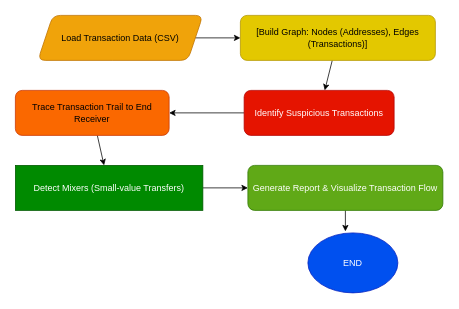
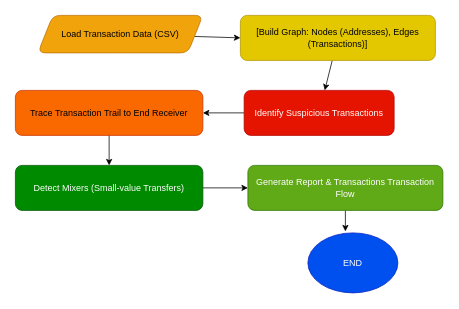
(120, 38) -> (120, 34)
(92, 113) -> (109, 113)
(109, 188) -> (109, 188)
(345, 188) -> (345, 188)
